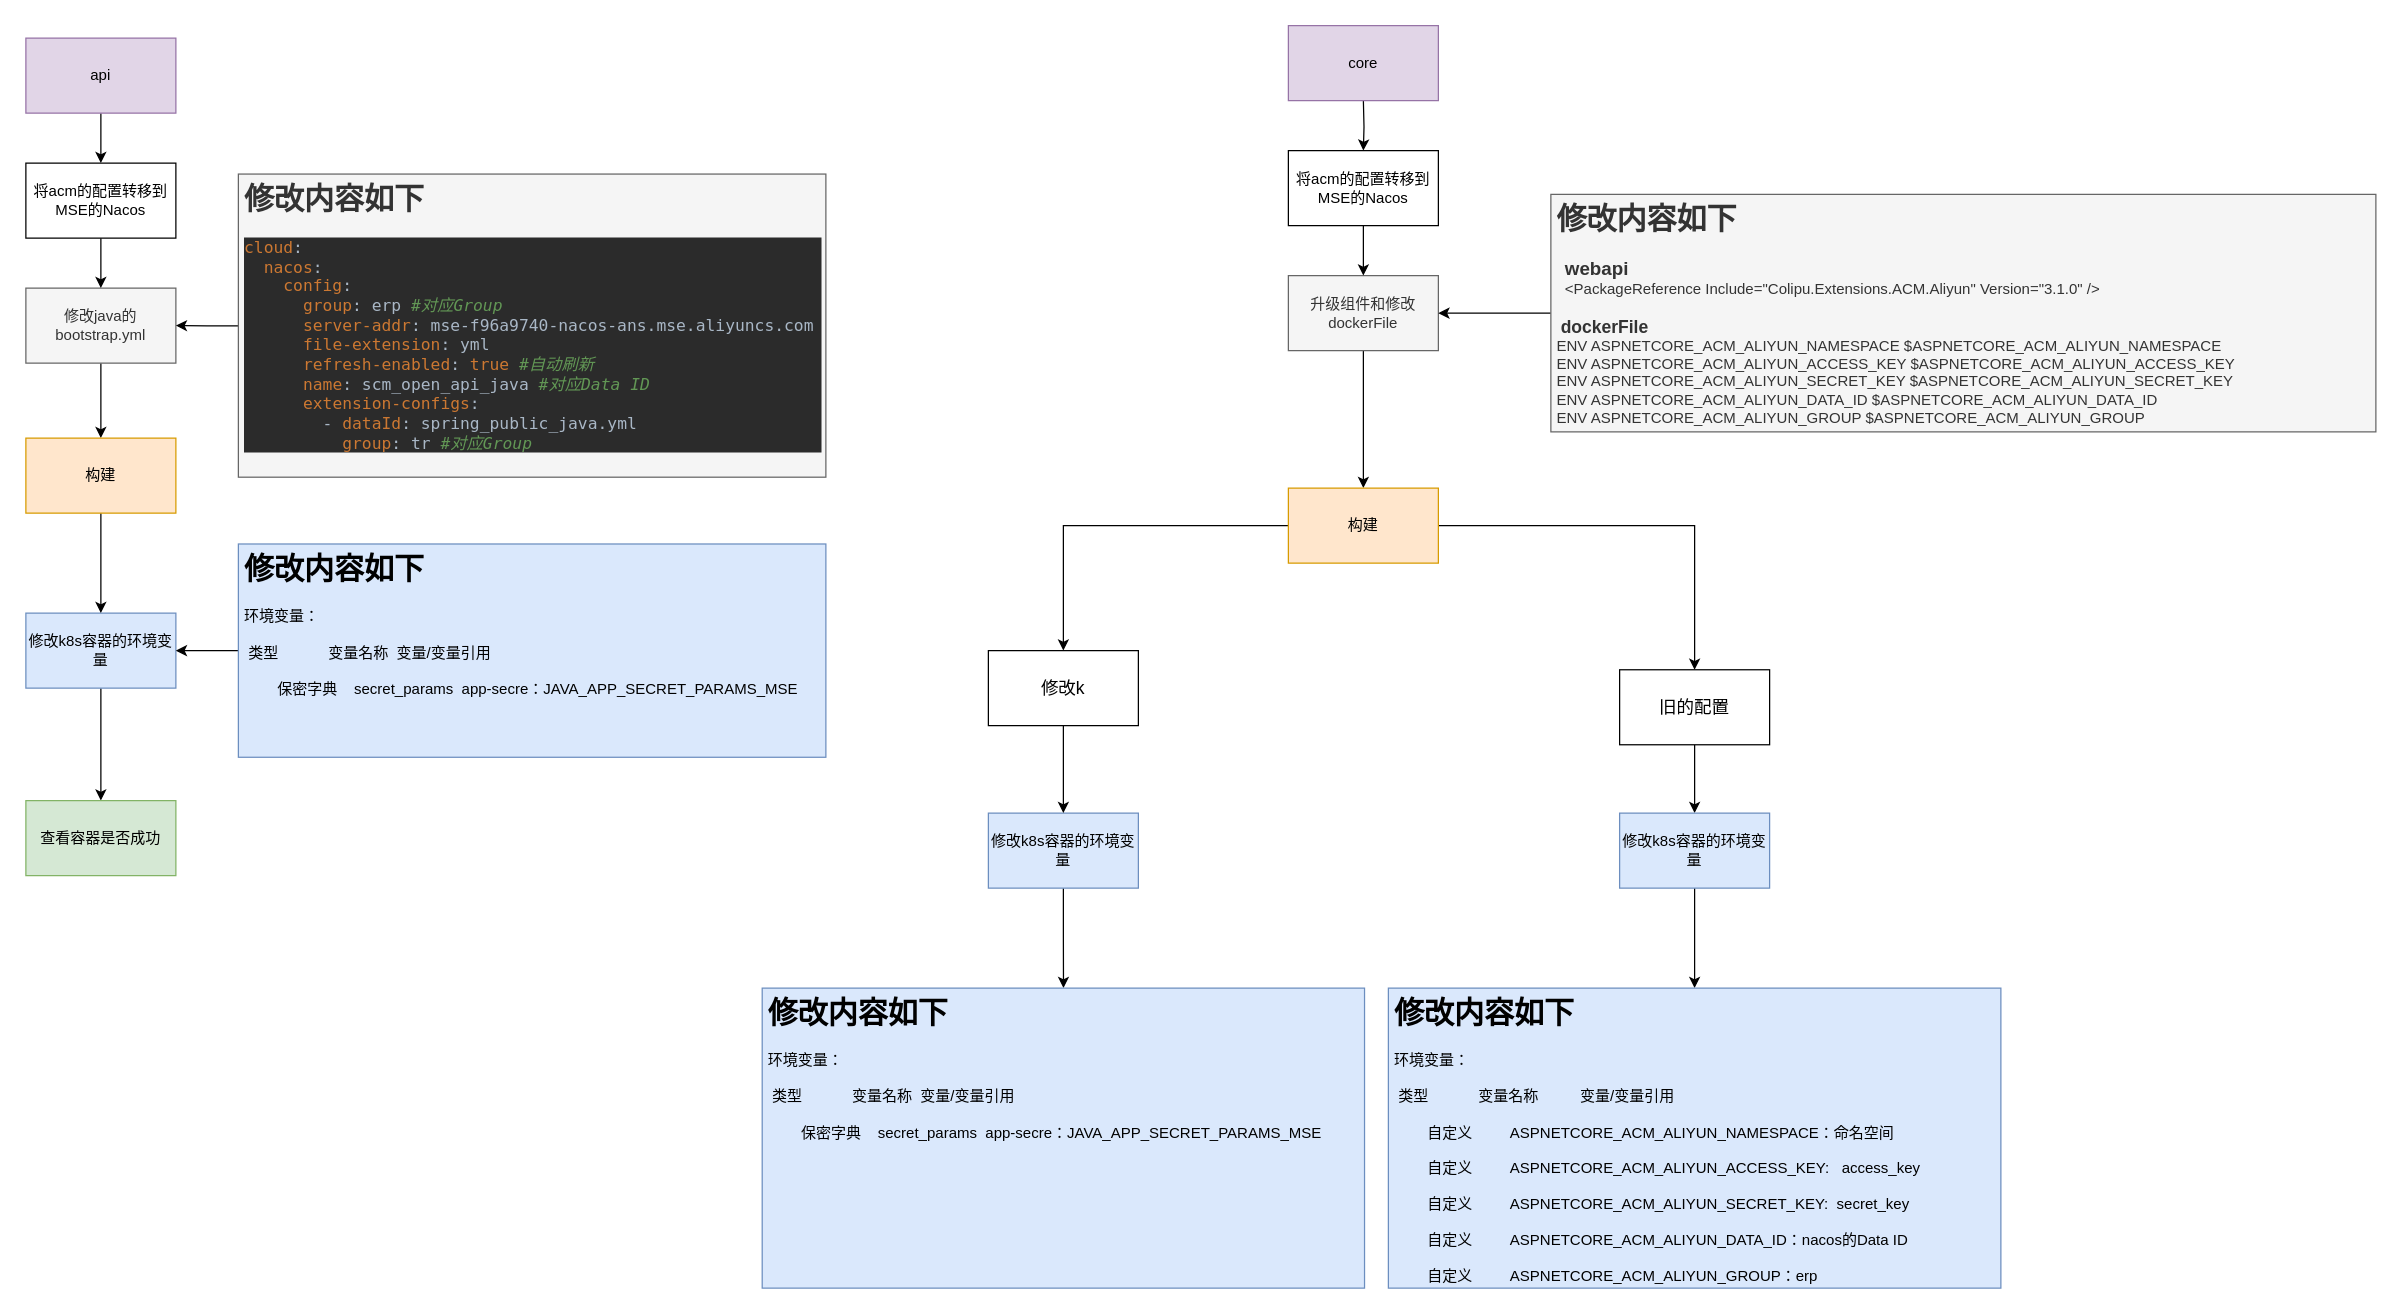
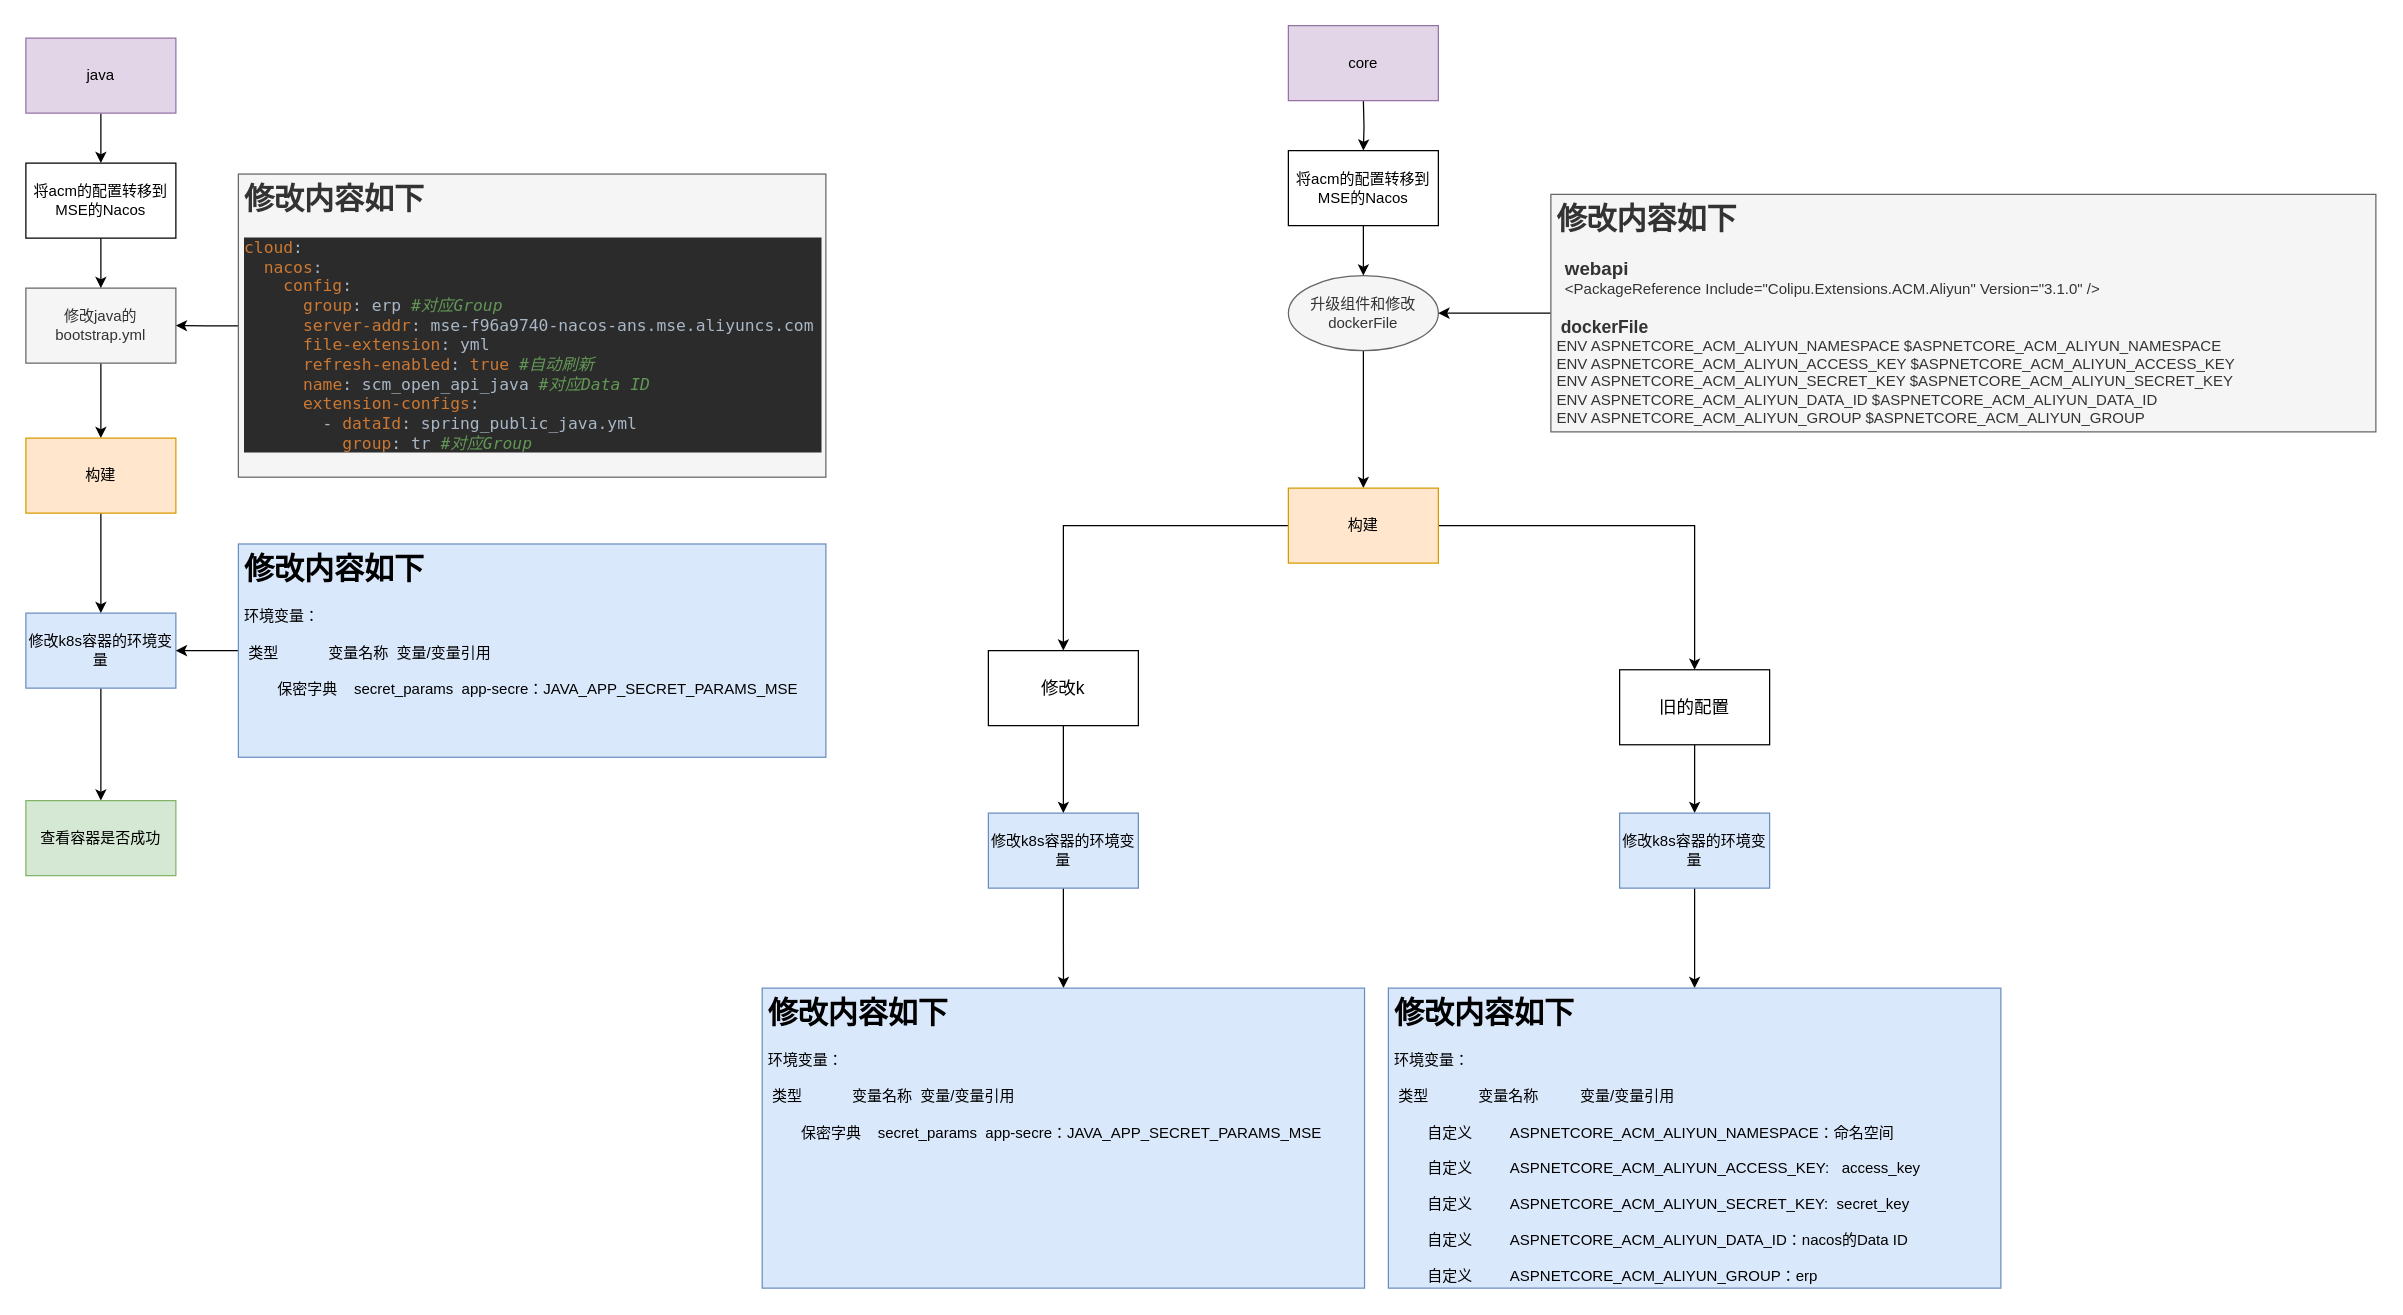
(101, 76) -> (101, 76)
(1363, 313) -> (1363, 313)
